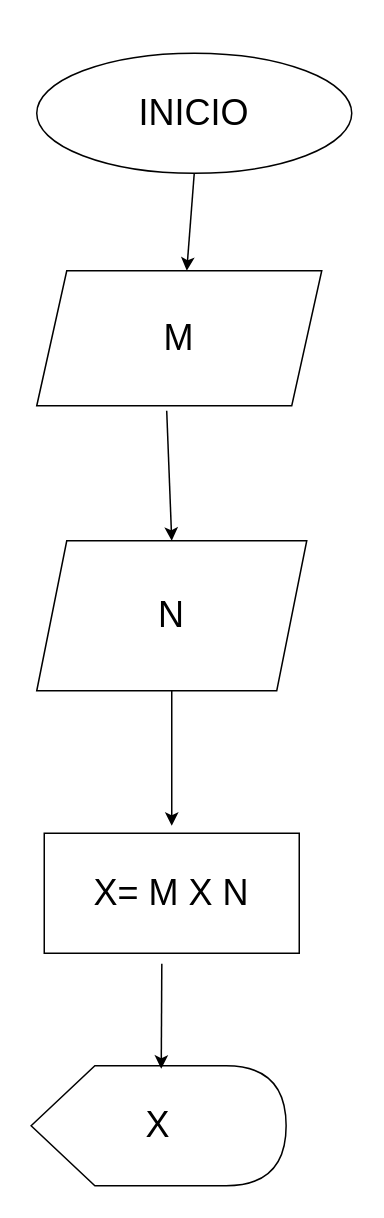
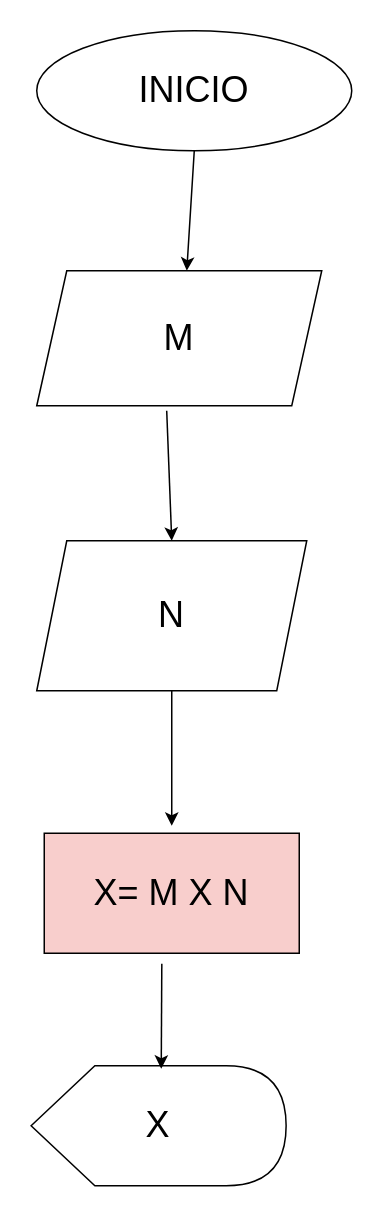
(194, 113) -> (194, 91)
(172, 893) -> (172, 893)
